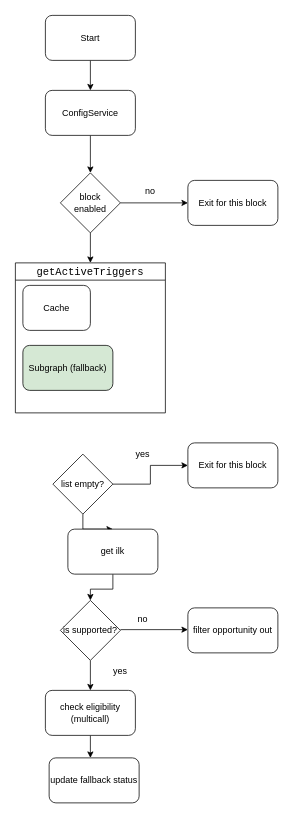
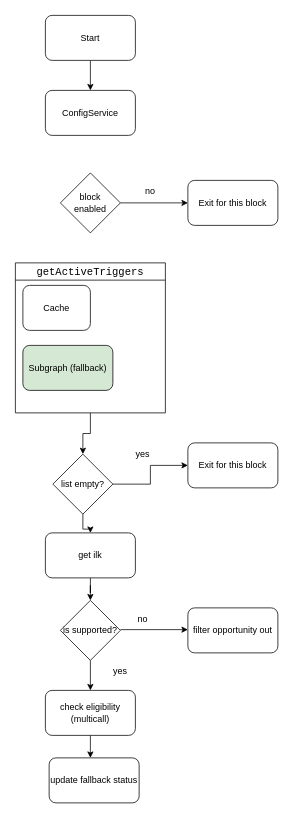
(90, 152) -> none
(90, 245) -> none
none -> (90, 427)
(113, 552) -> (90, 555)
